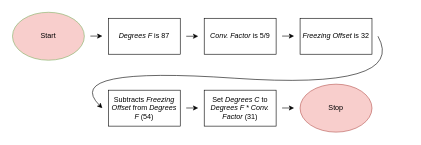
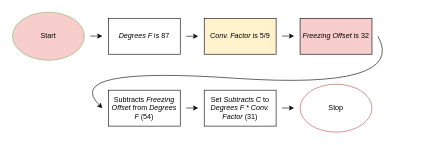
(240, 36) -> (240, 36)
(336, 36) -> (336, 36)
(240, 108) -> (240, 108)
(336, 108) -> (336, 108)
